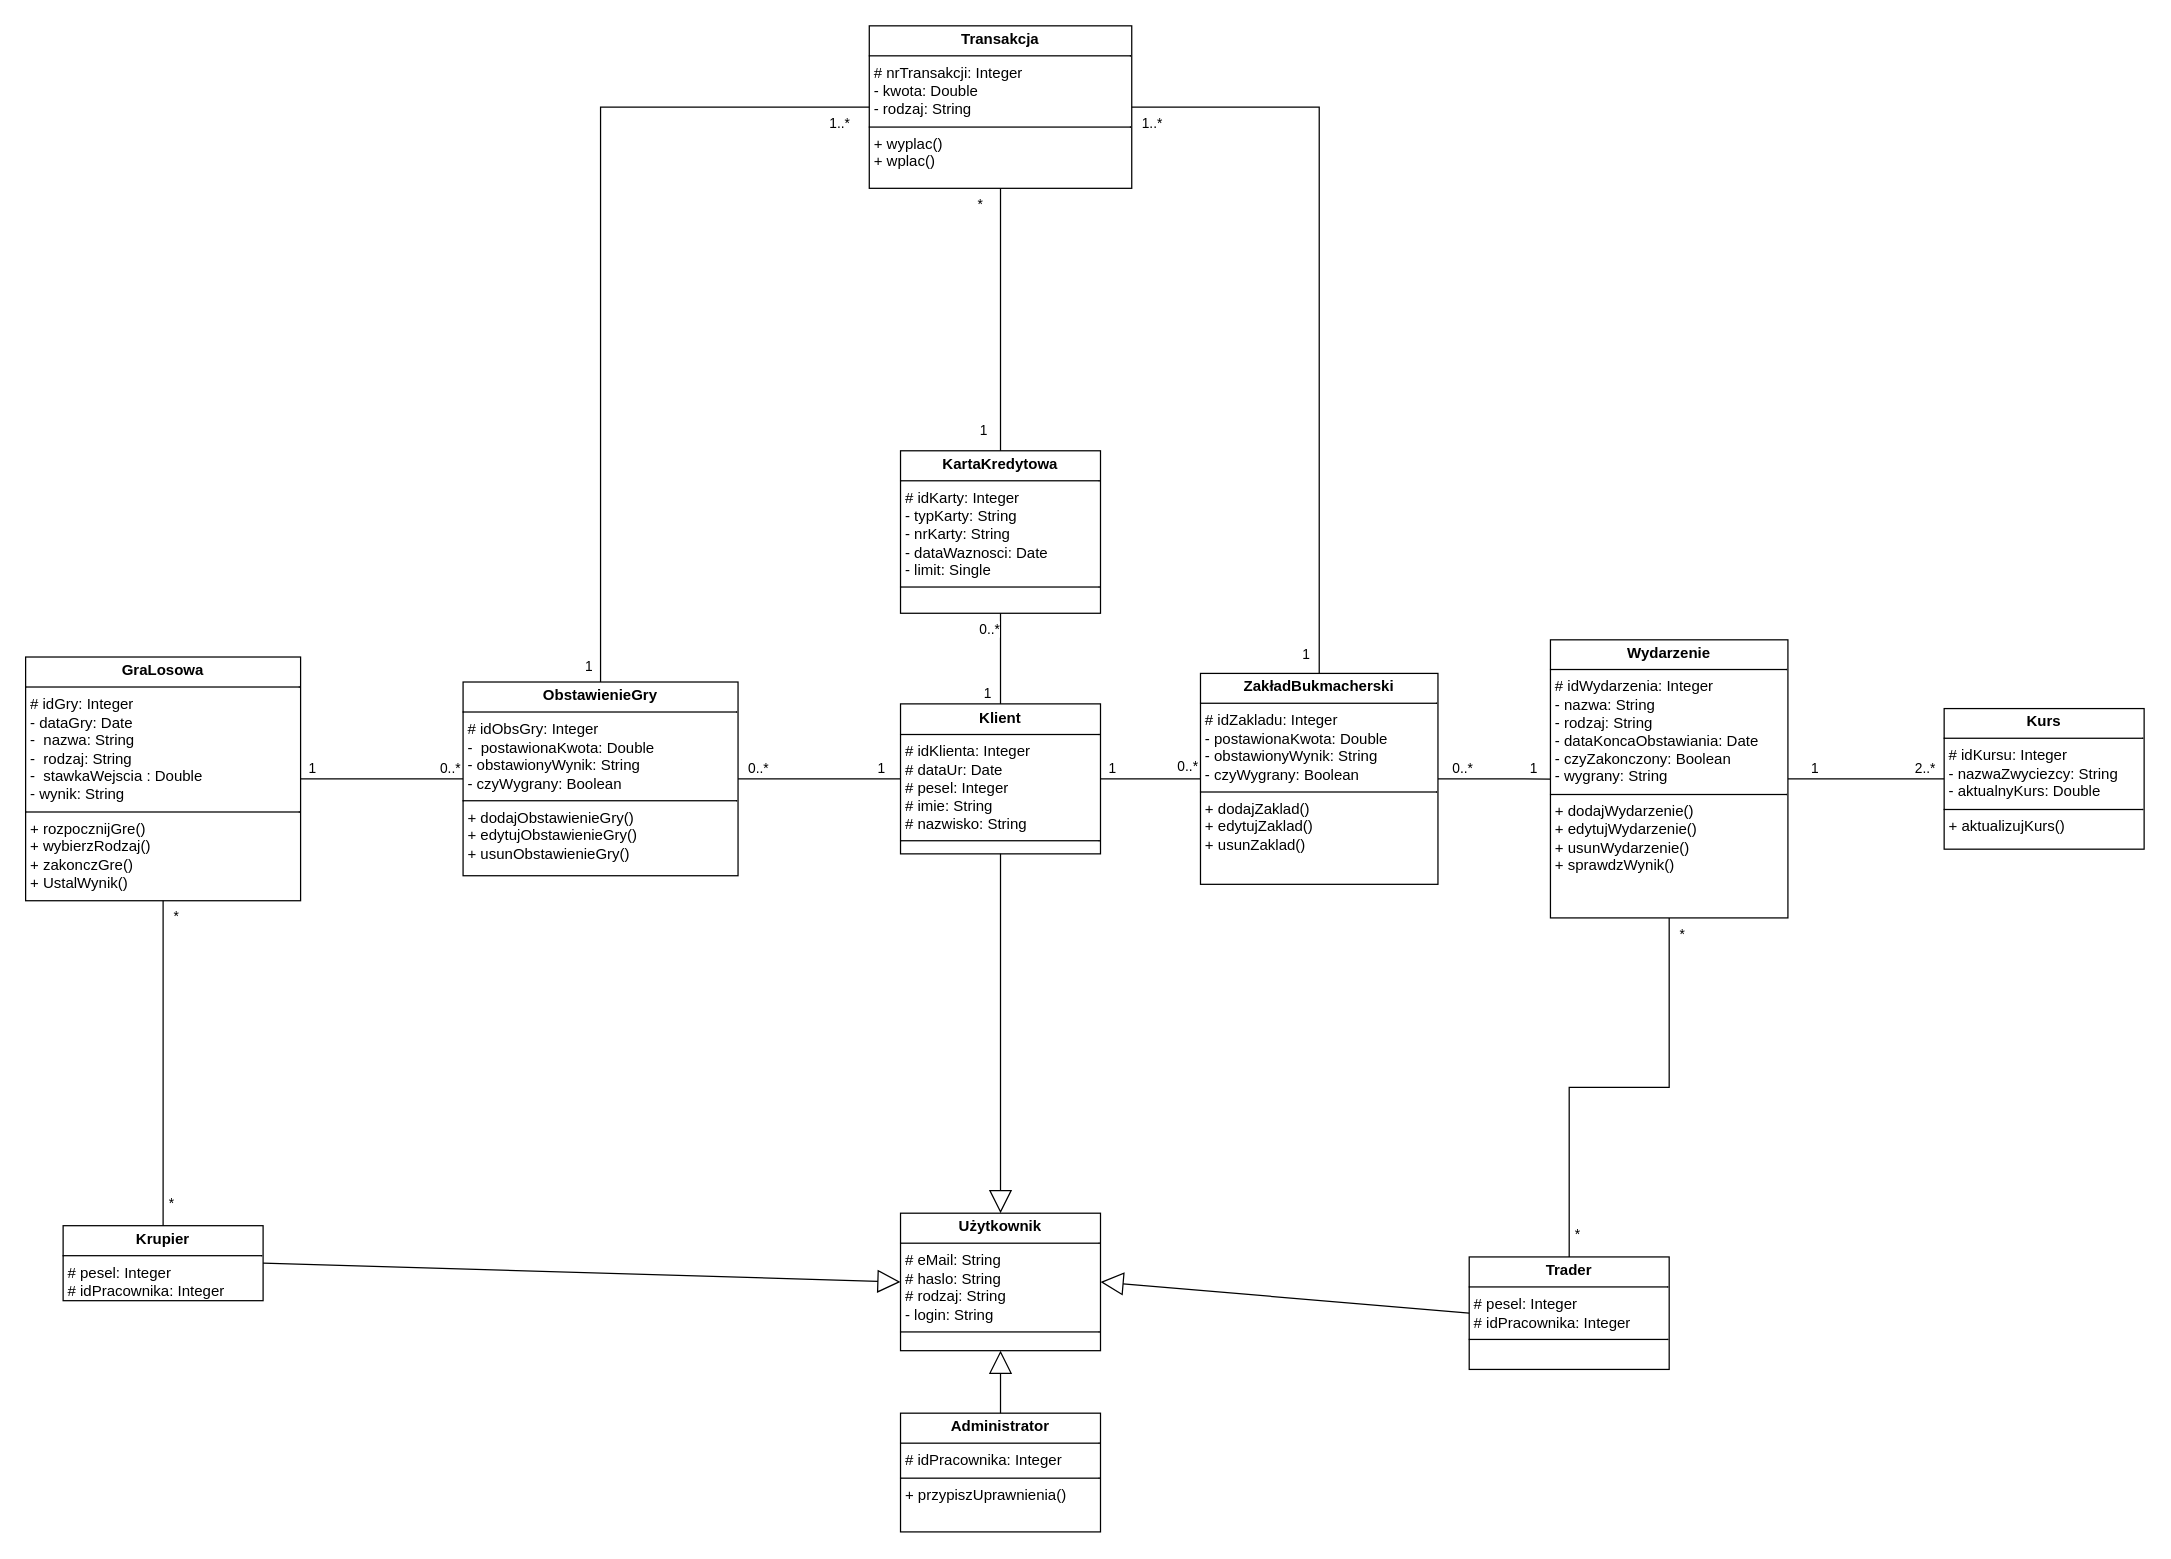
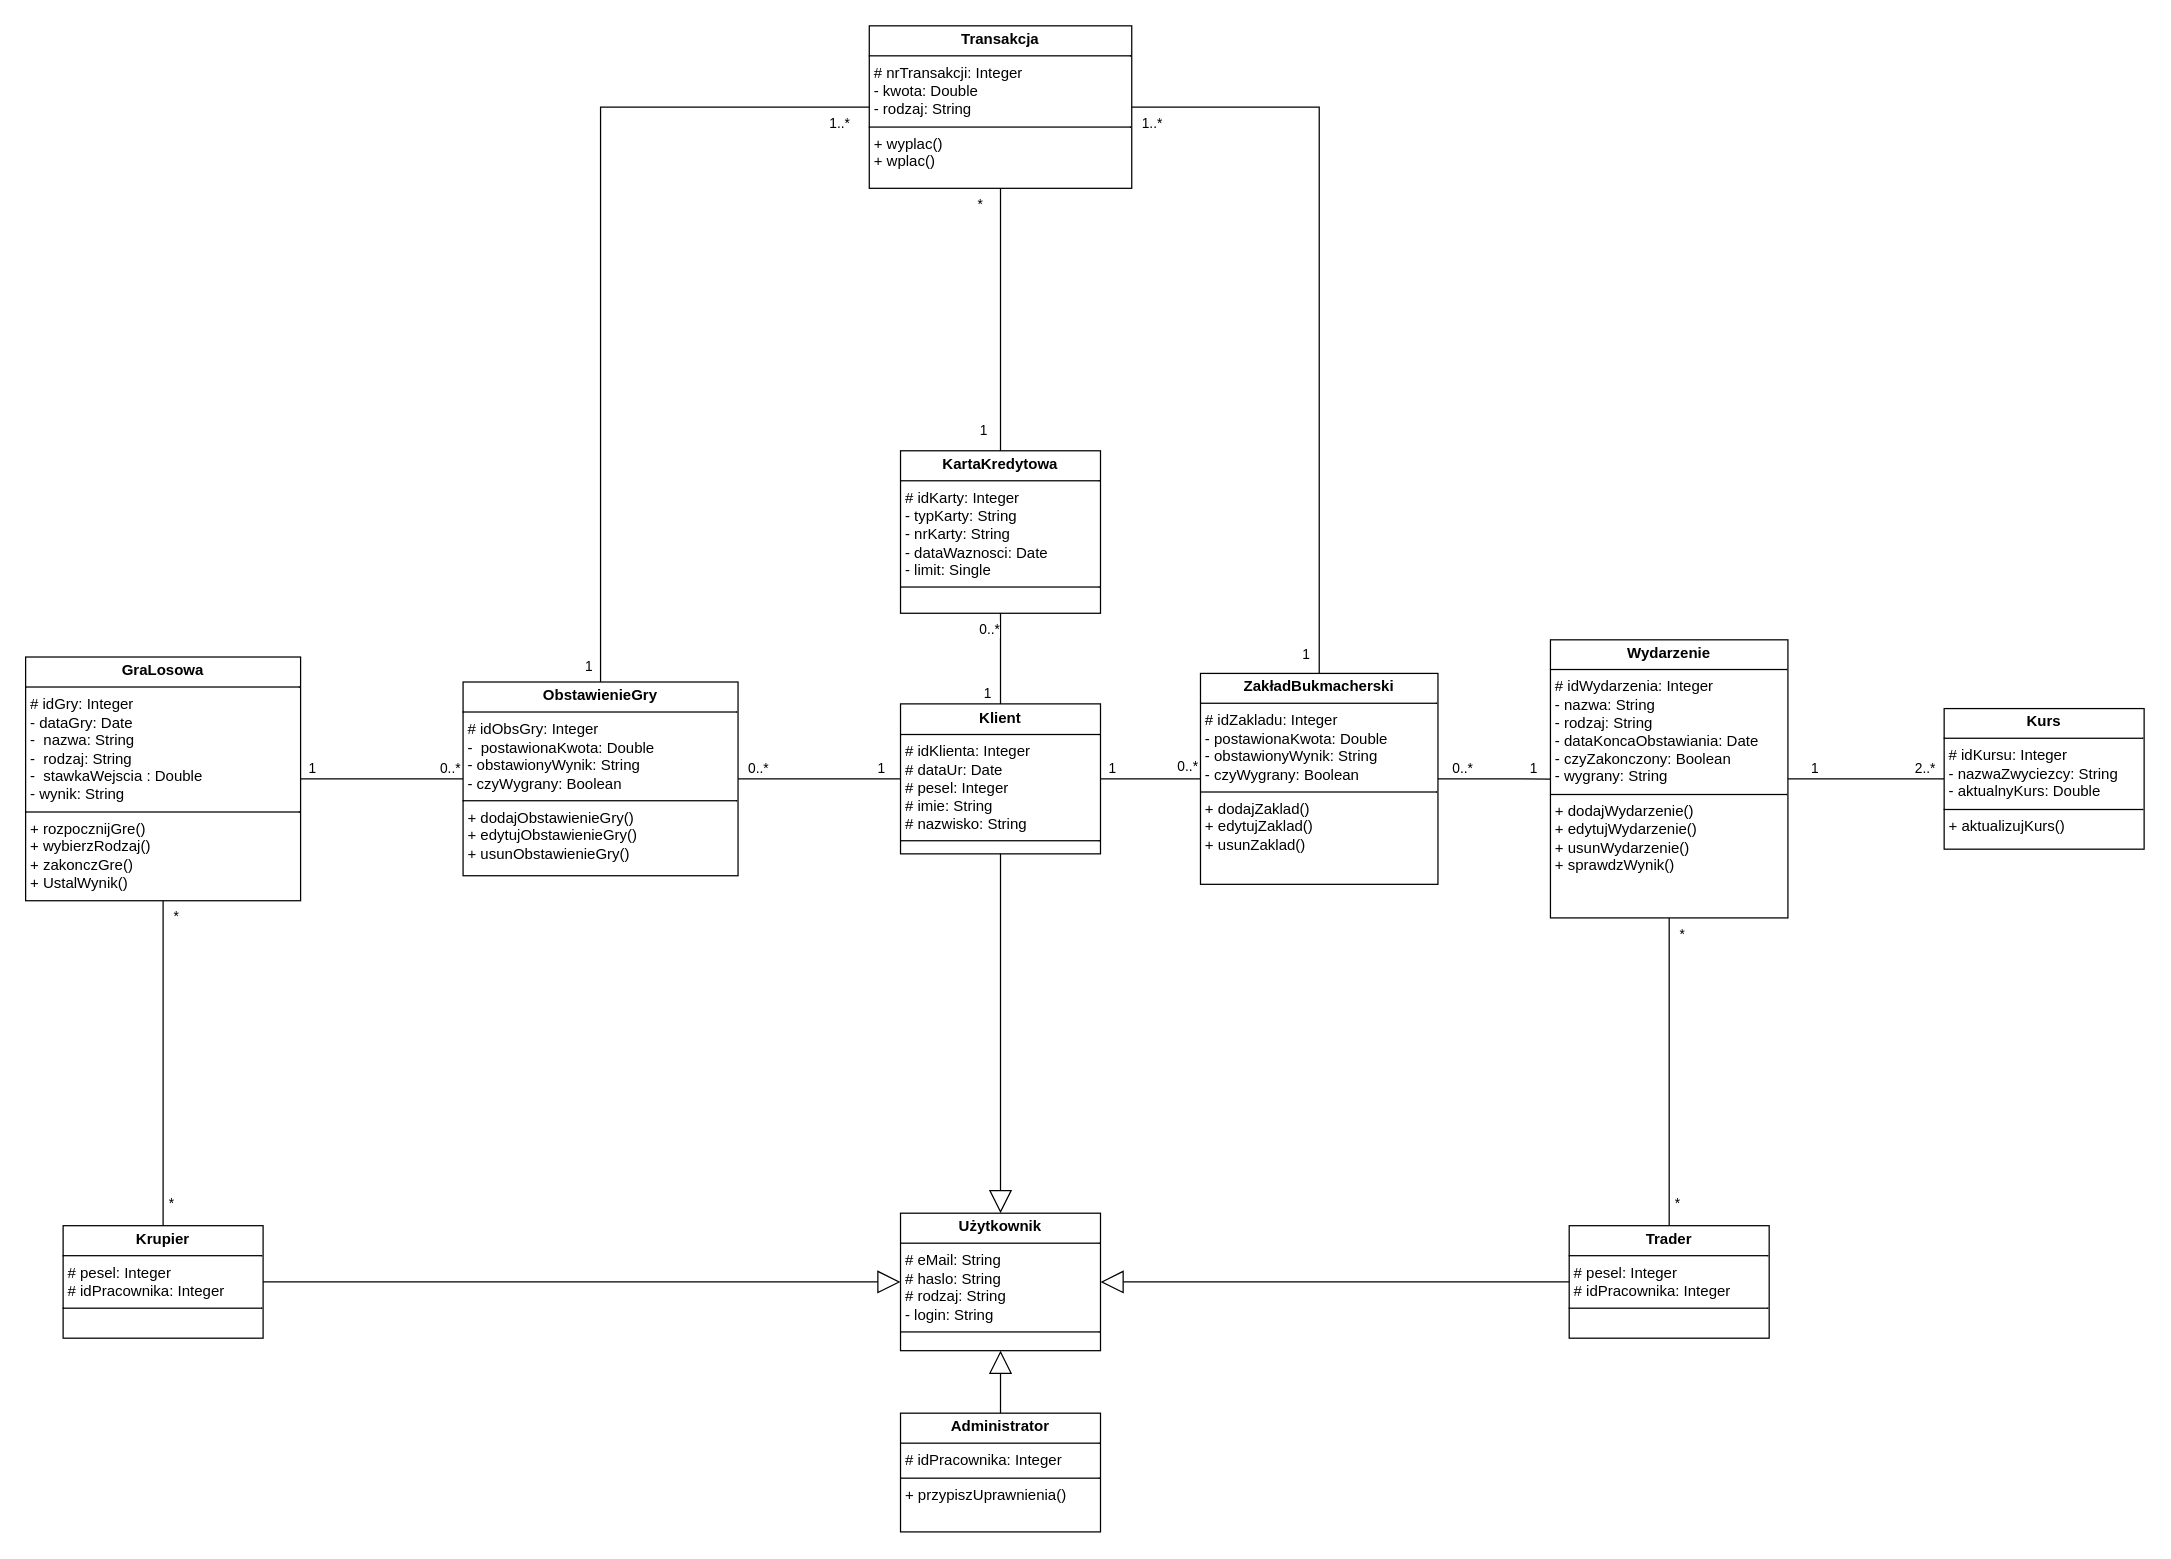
(163, 1263) -> (163, 1282)
(1569, 1313) -> (1669, 1282)
